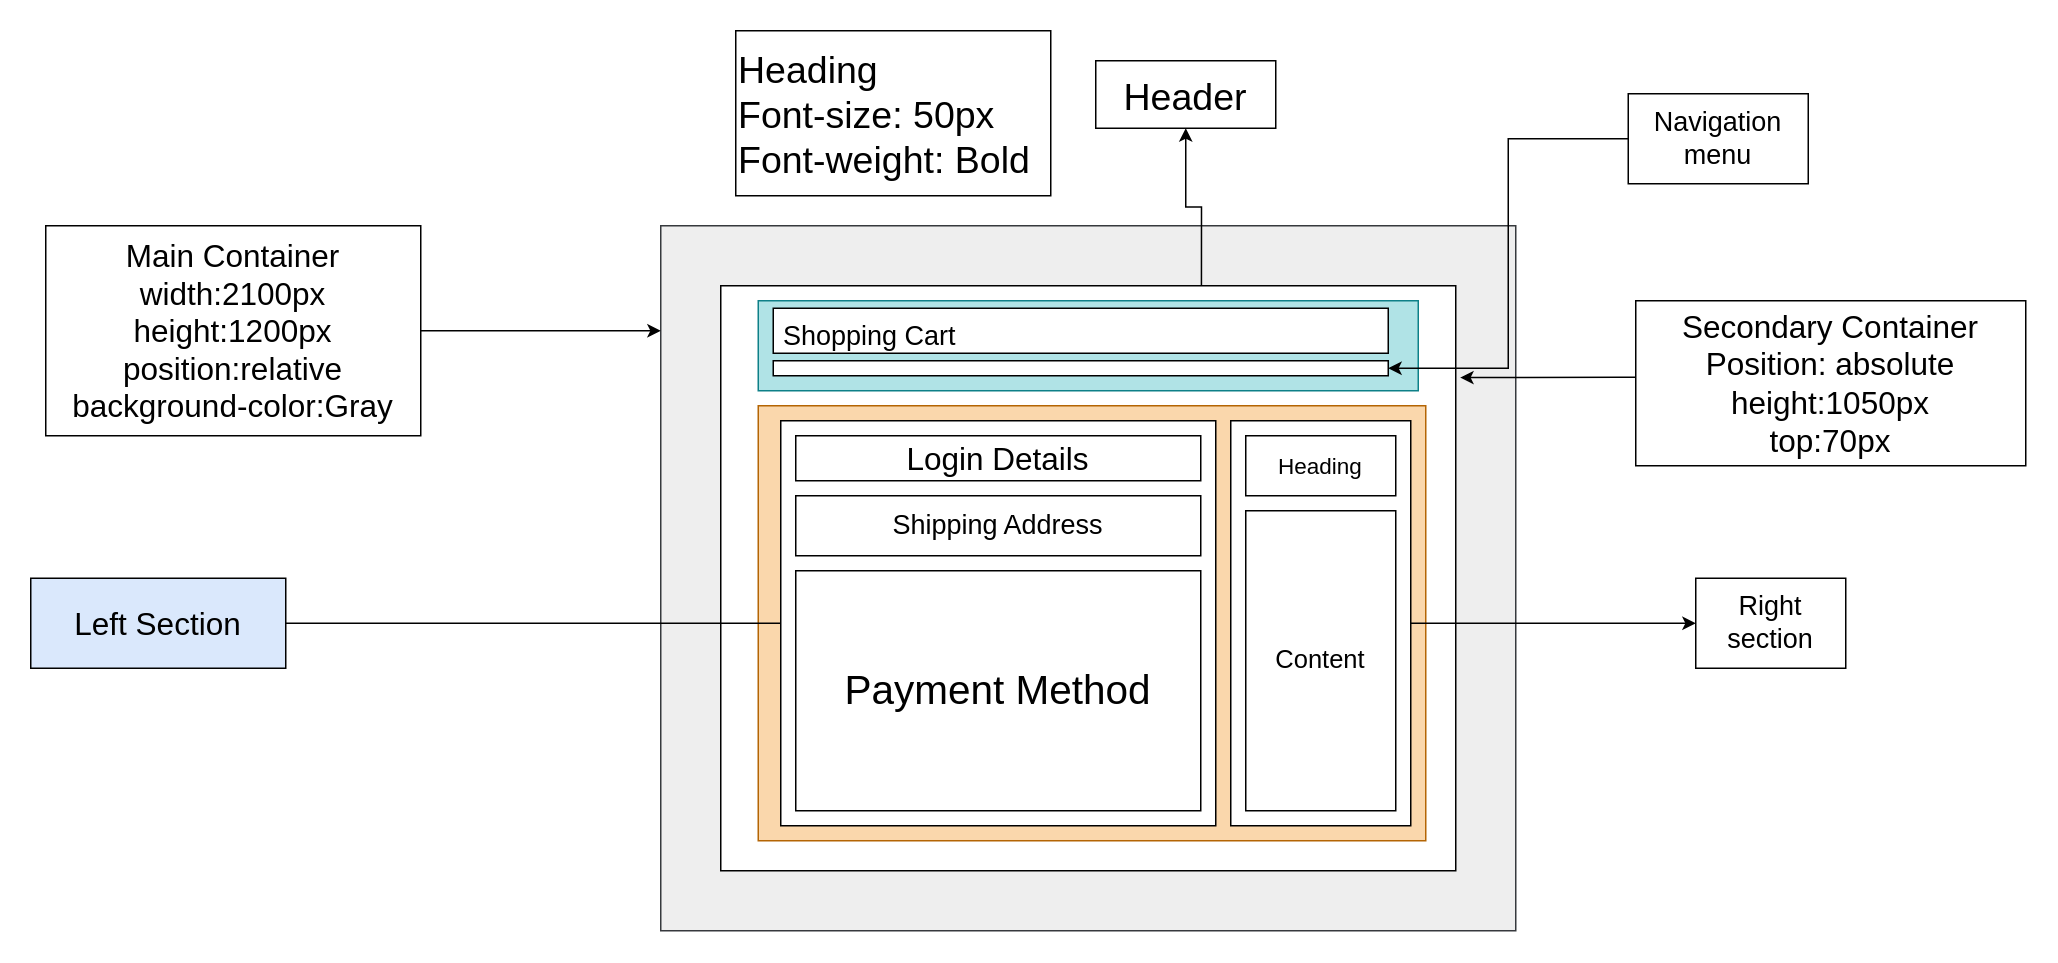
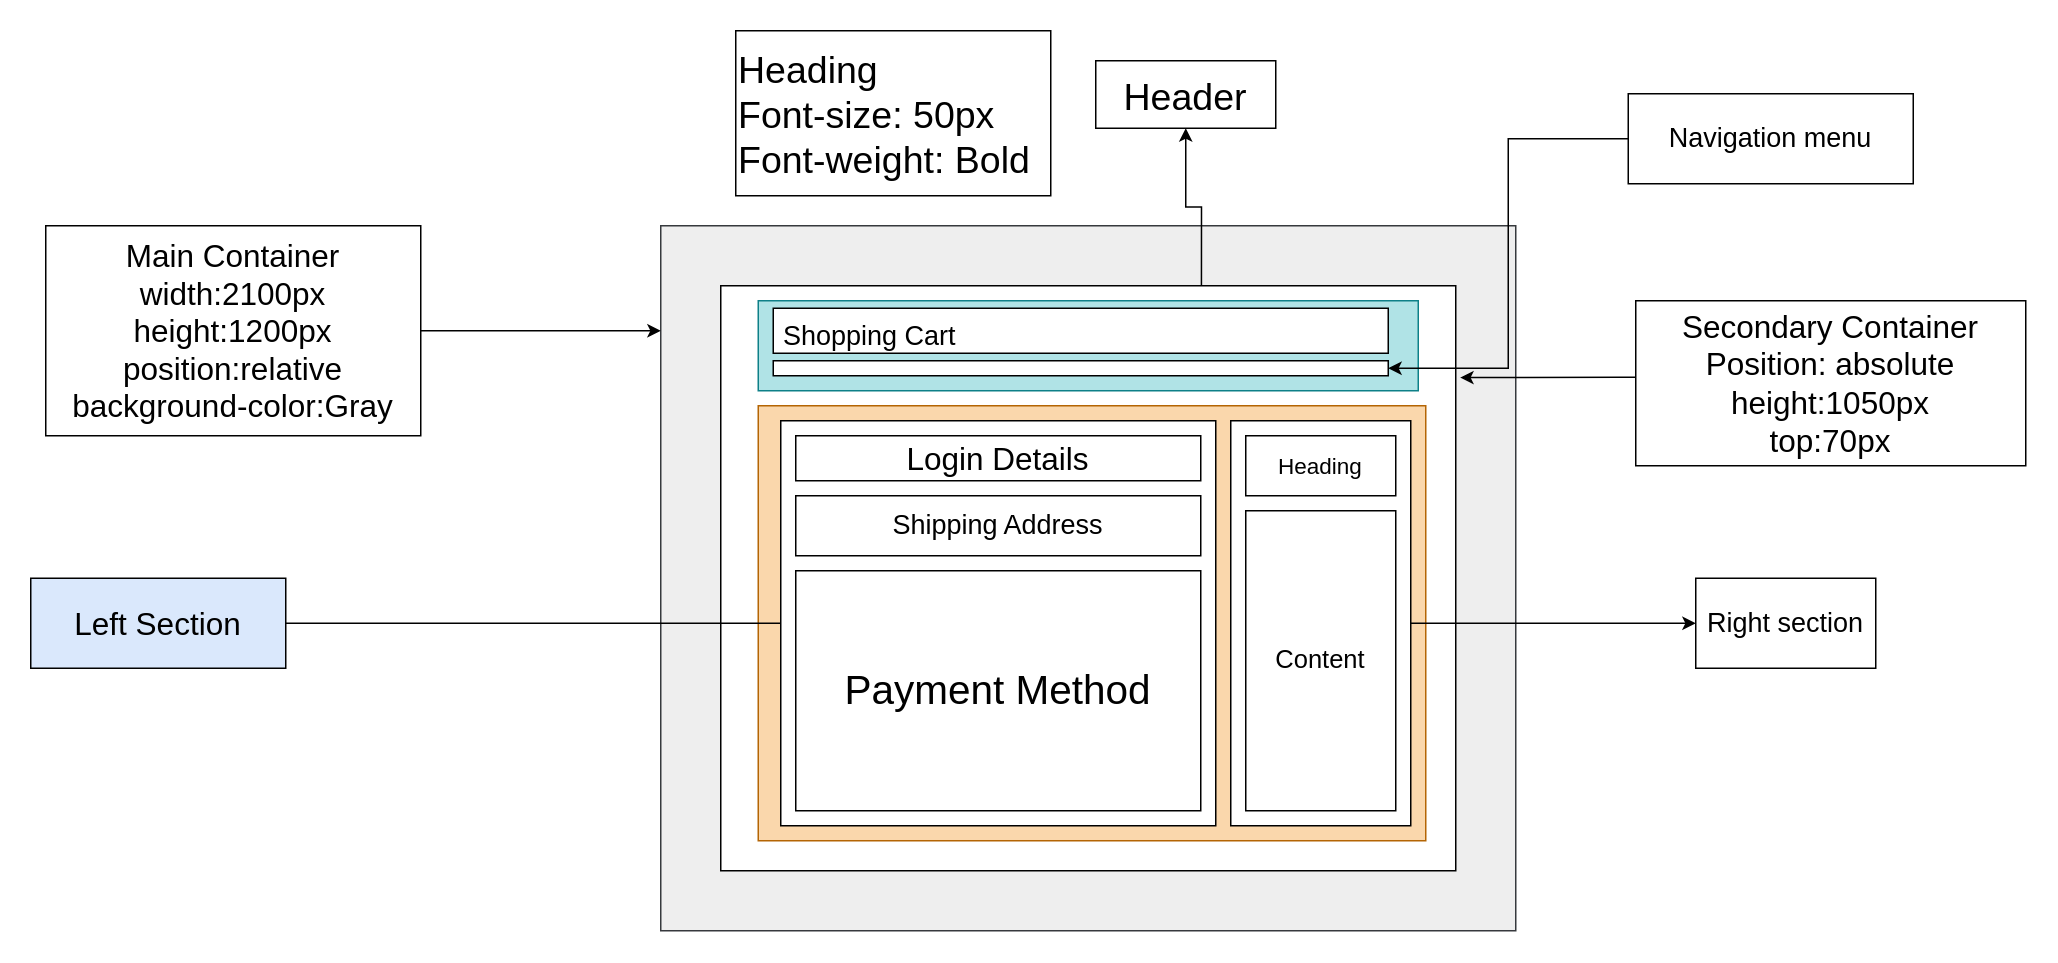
(1718, 139) -> (1771, 139)
(1771, 623) -> (1786, 623)
